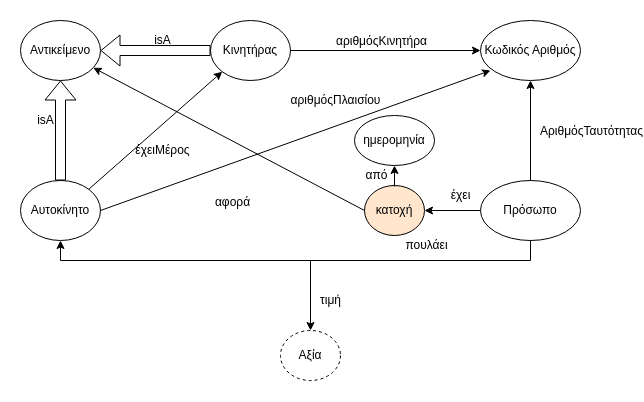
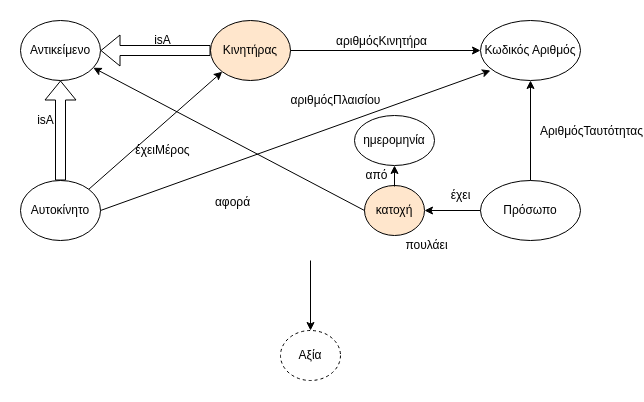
(251, 51) -> (251, 51)
(300, 261) -> none
(331, 301) -> none
